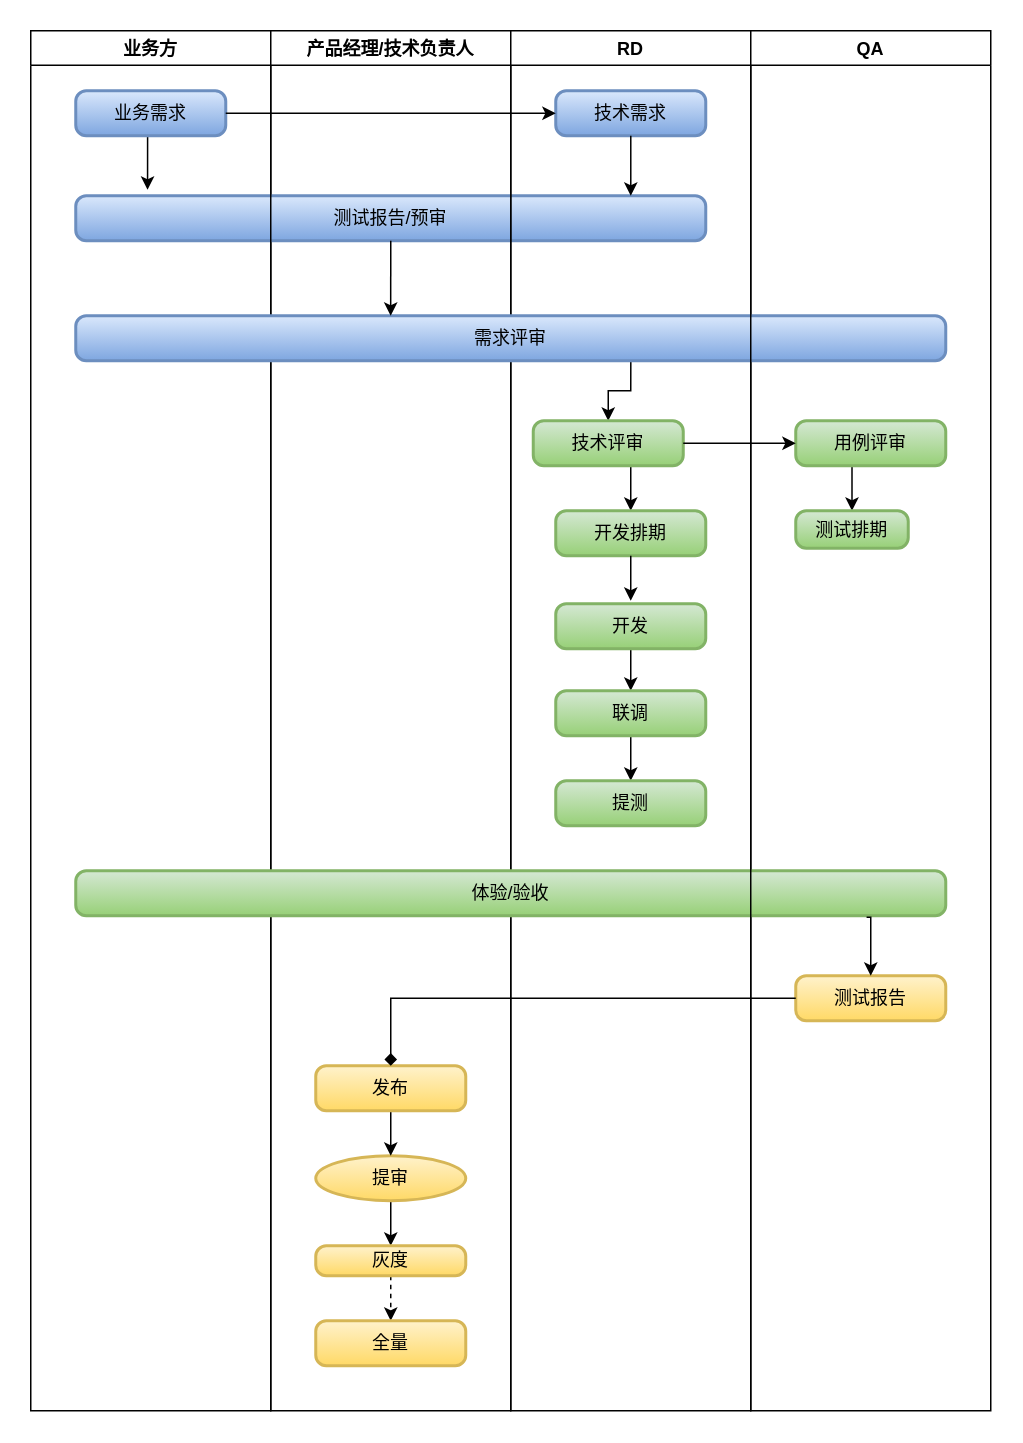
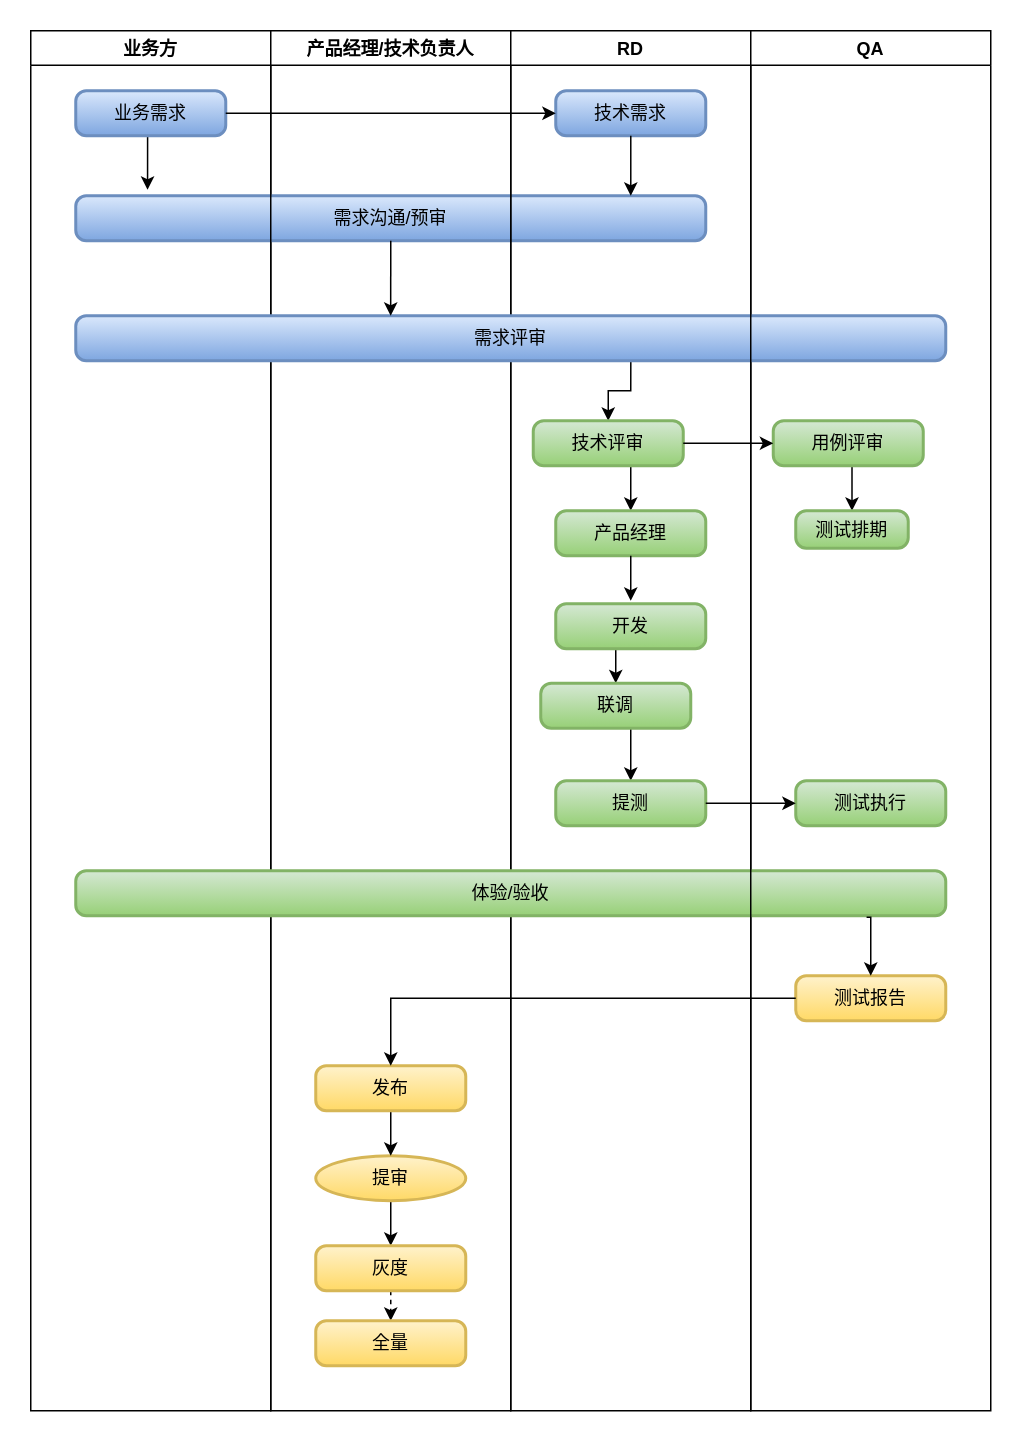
(391, 218) -> (391, 218)
(871, 443) -> (848, 443)
(631, 533) -> (631, 533)
(631, 713) -> (616, 706)
none -> (746, 803)
none -> (871, 803)
(391, 1053) -> (391, 1054)
(391, 1261) -> (391, 1268)
